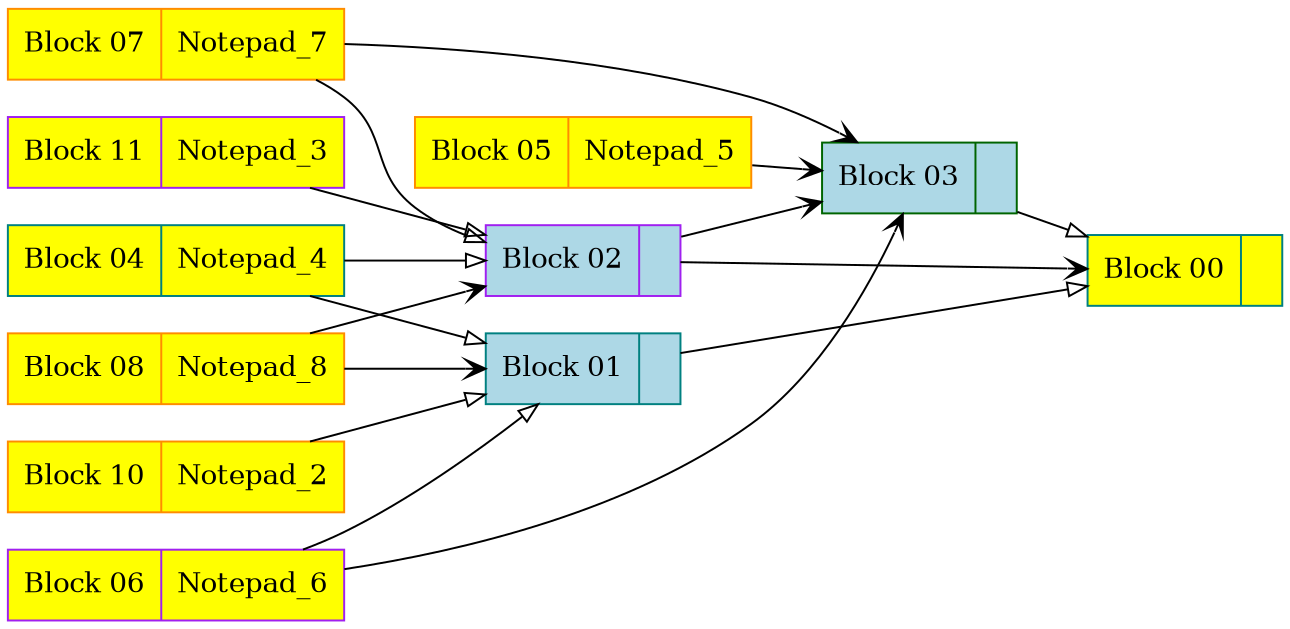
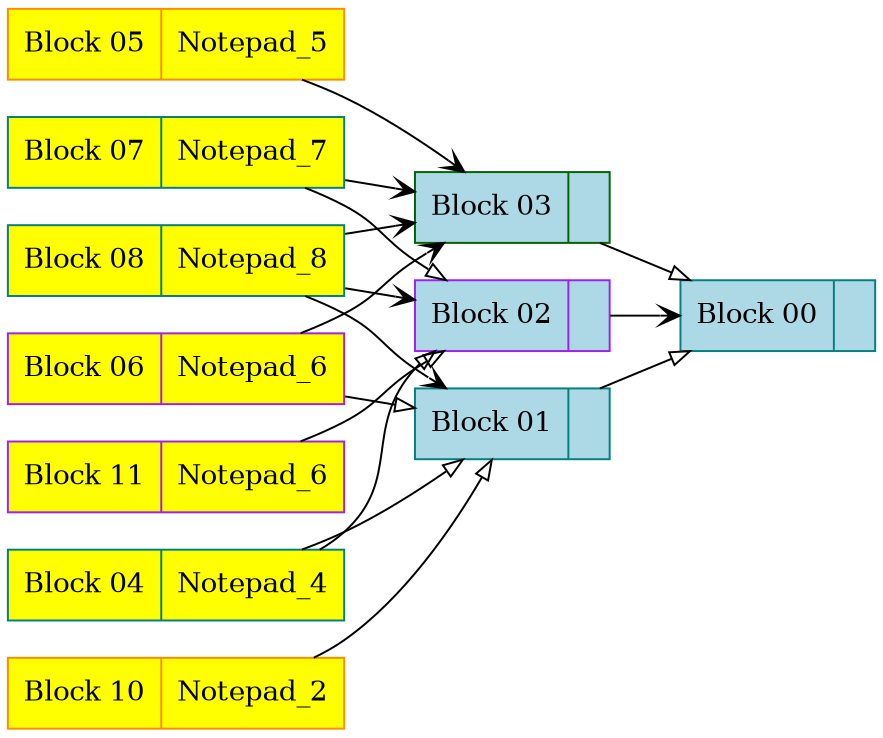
(176, 44) -> (176, 152)
(253, 151) -> (253, 476)
(742, 222) -> (361, 231)
(1185, 270) -> (778, 316)
(176, 369) -> (176, 261)
